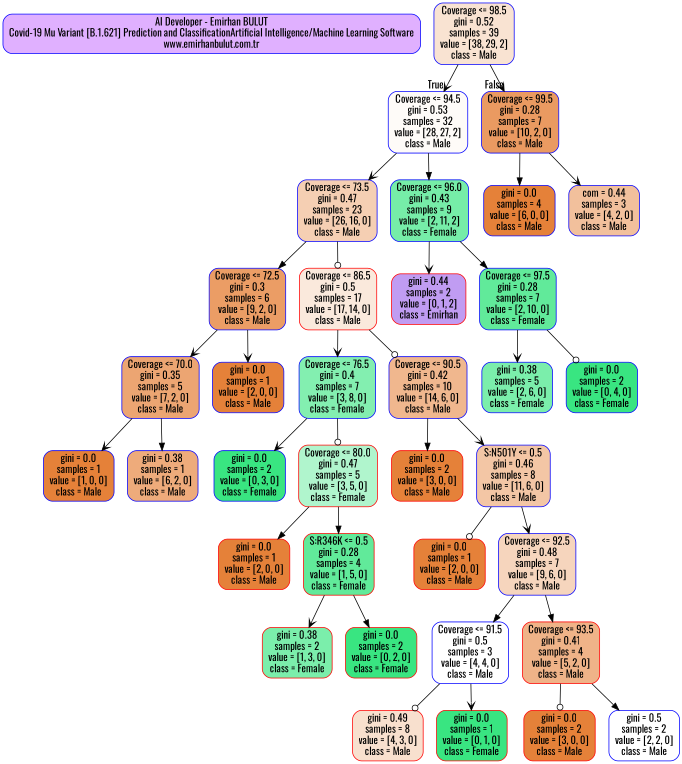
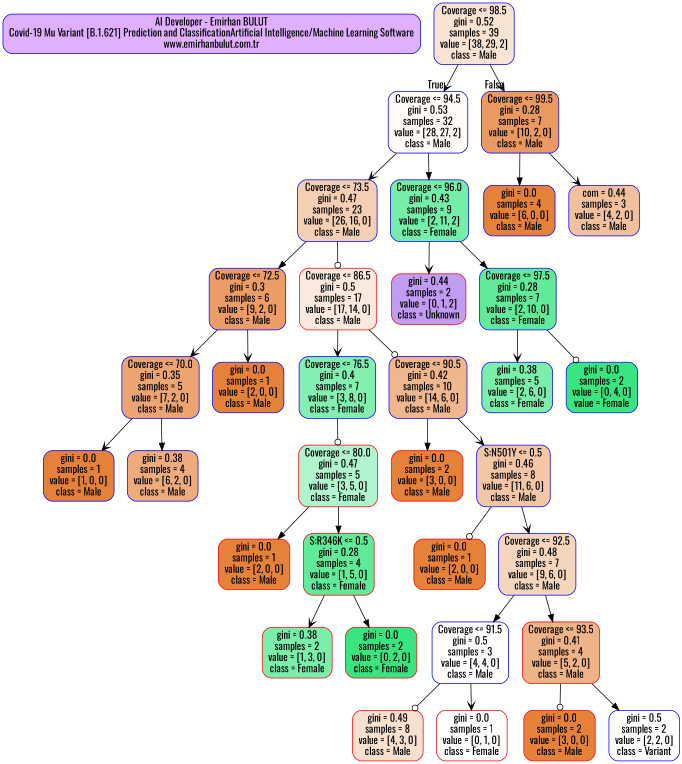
(429, 299) -> (429, 299)
(602, 388) -> (602, 388)
(163, 476) -> (163, 476)
(250, 476) -> none
(472, 736) -> (472, 736)
(644, 736) -> (644, 736)
